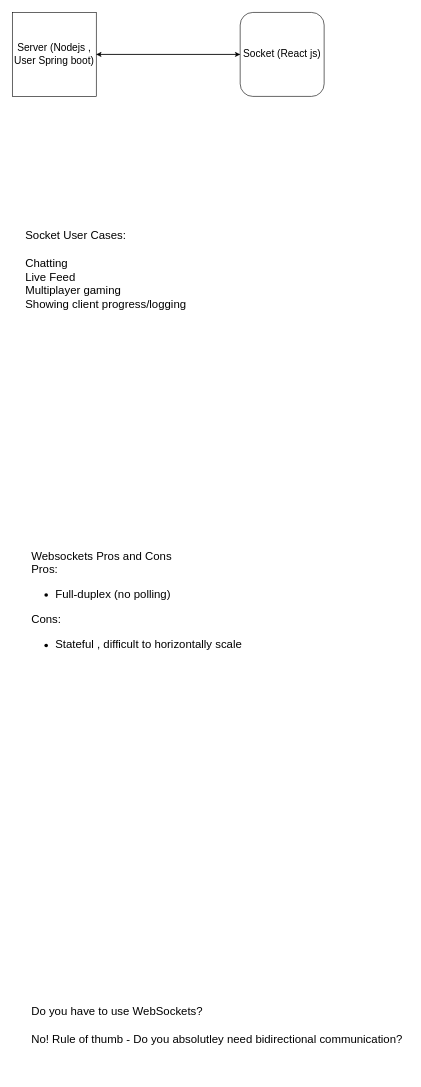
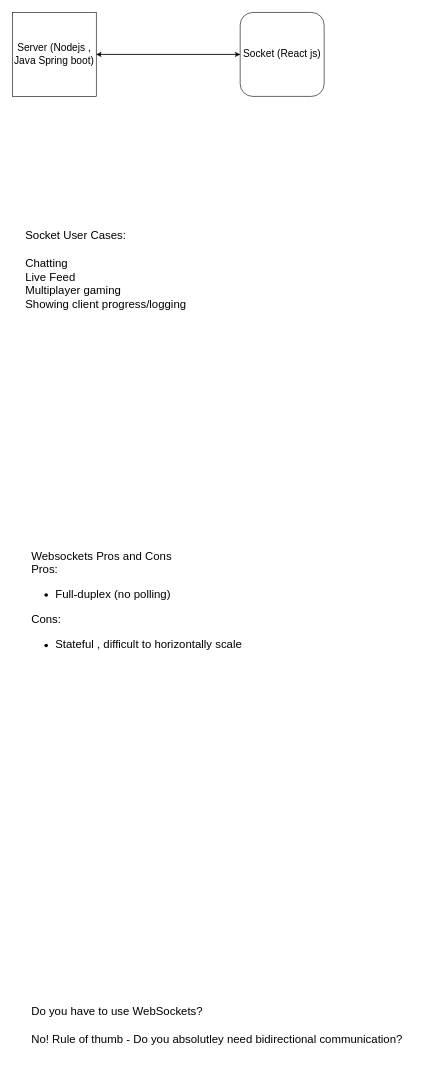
(54, 54) -> (54, 54)
